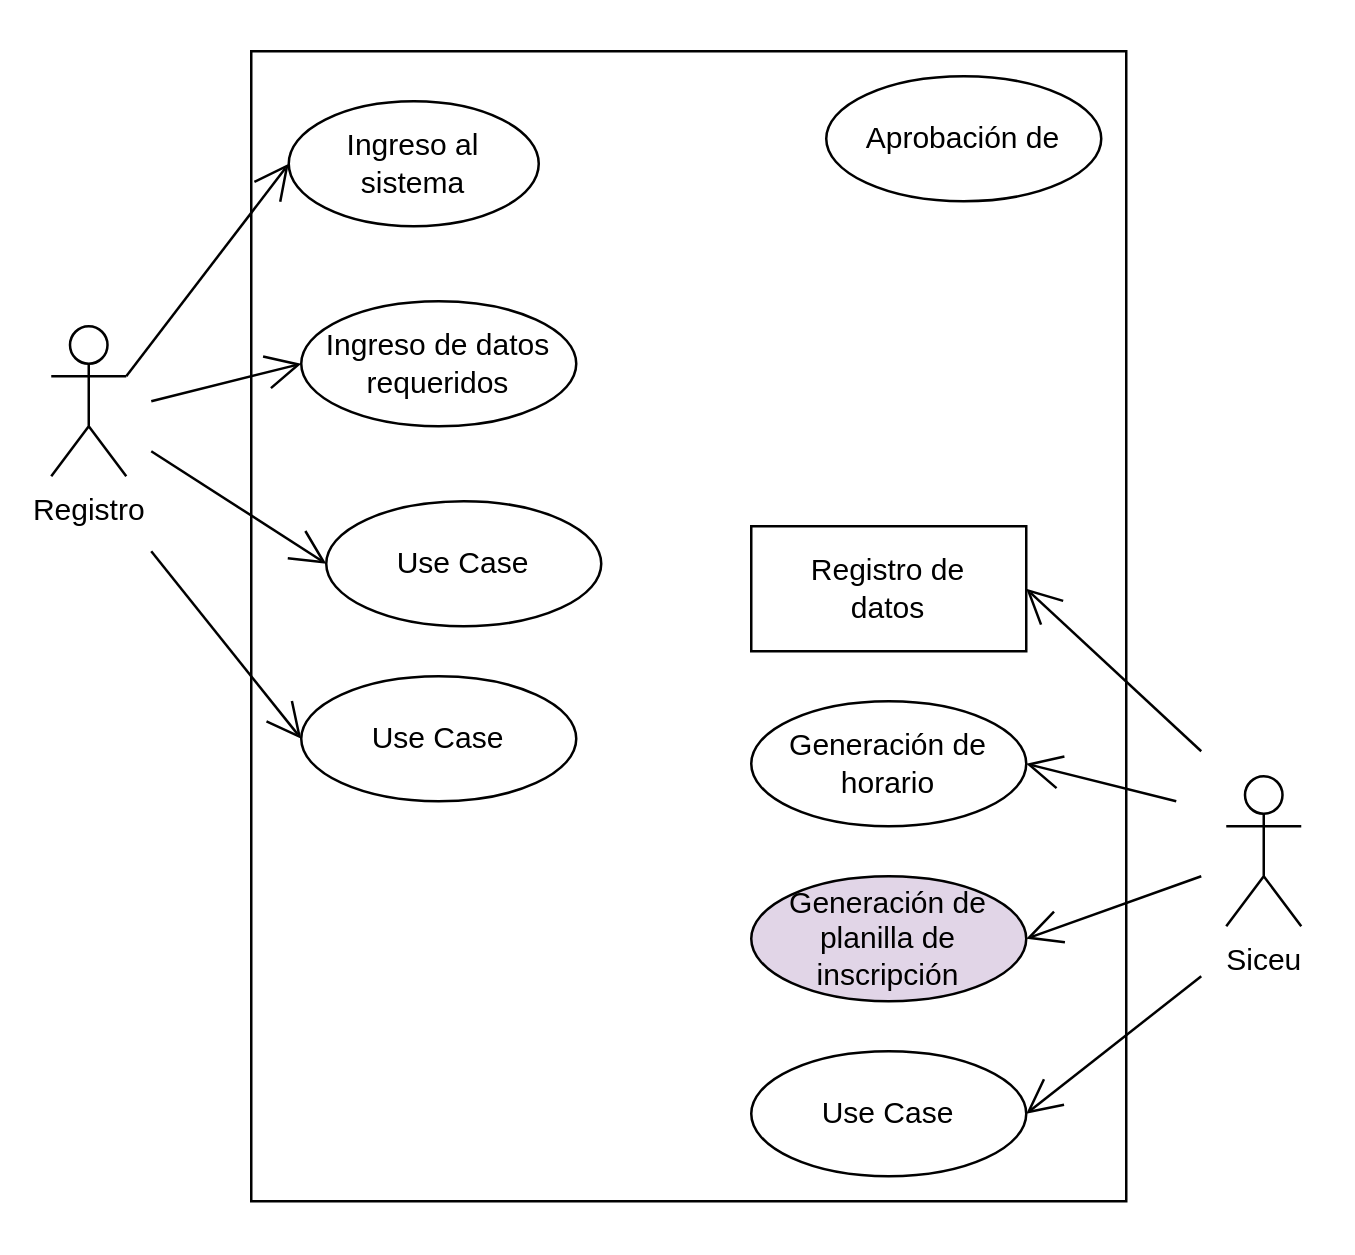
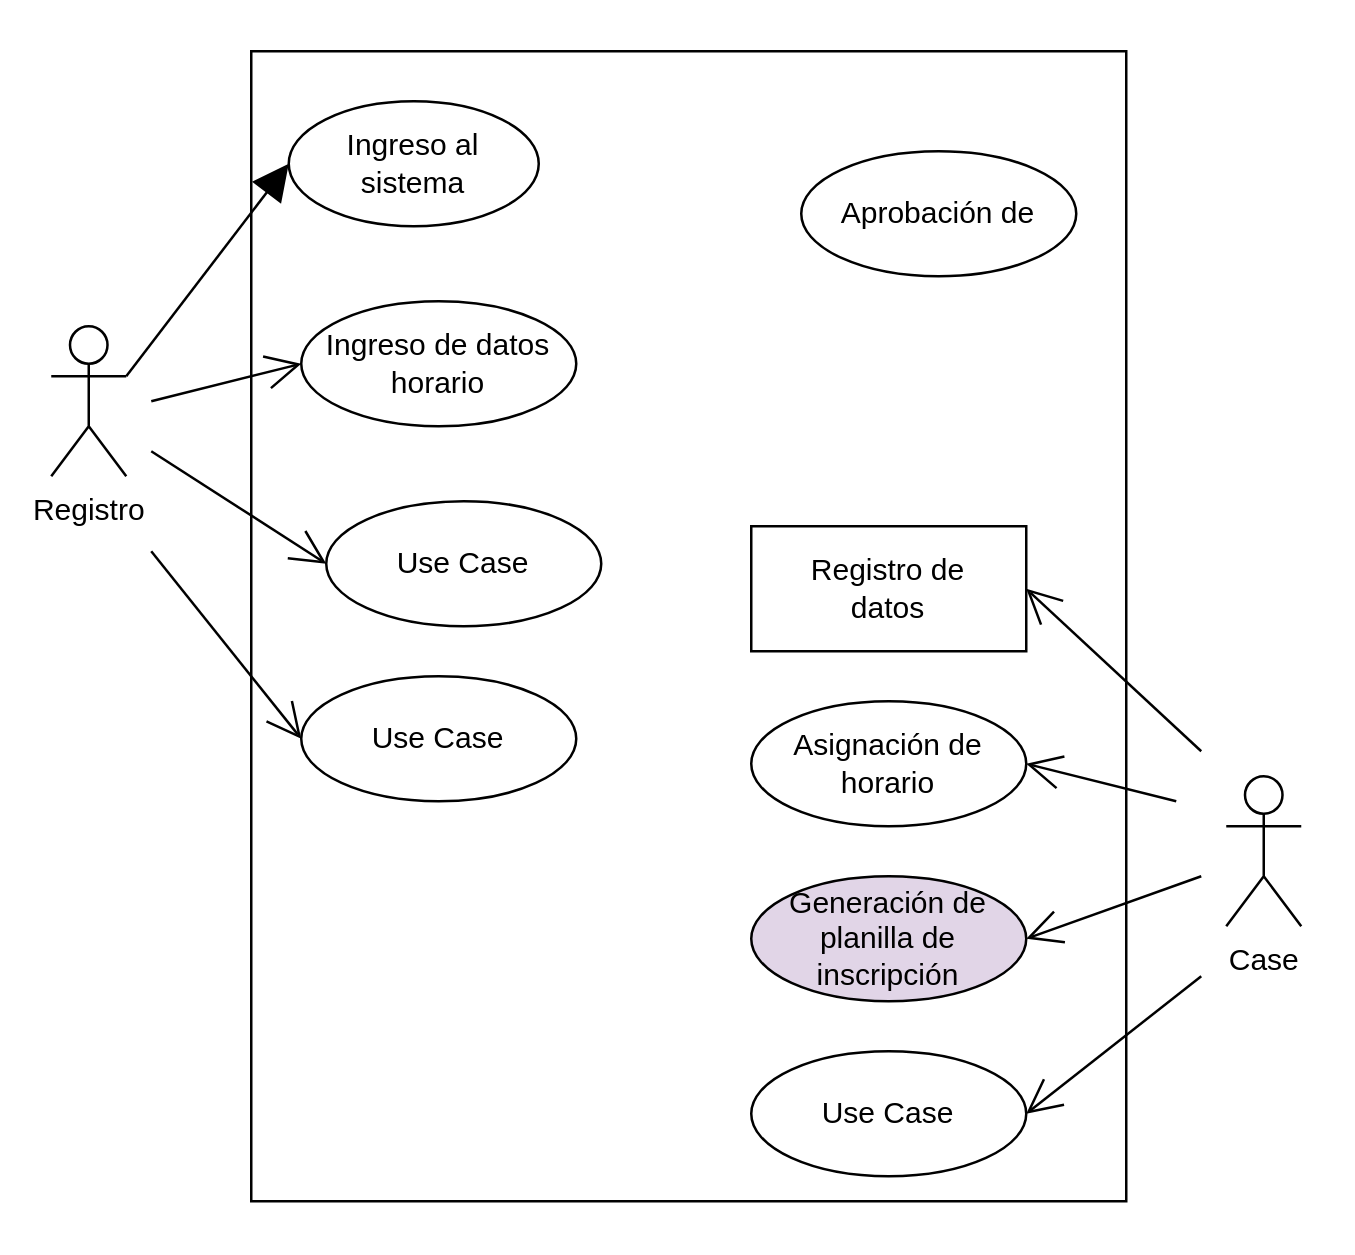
(964, 139) -> (939, 214)
(275, 182) -> (267, 193)
(439, 364) -> (439, 364)
(889, 764) -> (889, 764)
(1265, 962) -> (1265, 962)
